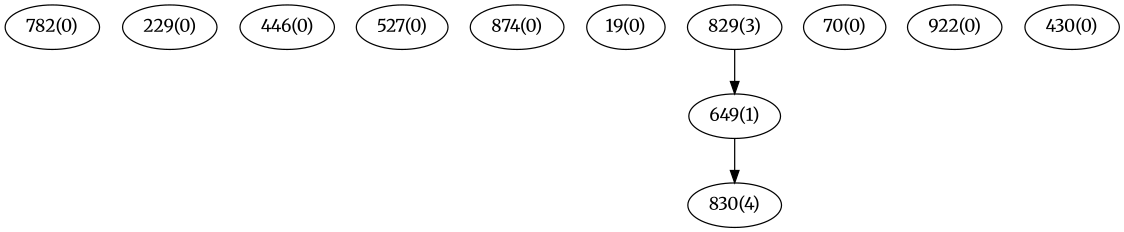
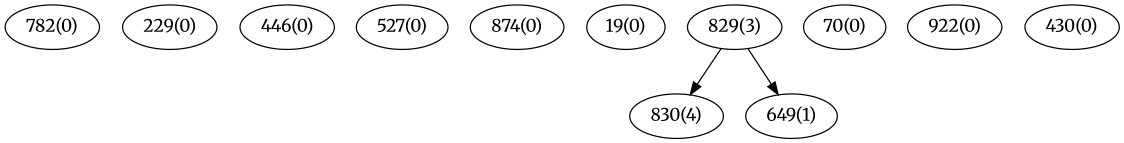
(735, 155) -> (709, 67)
